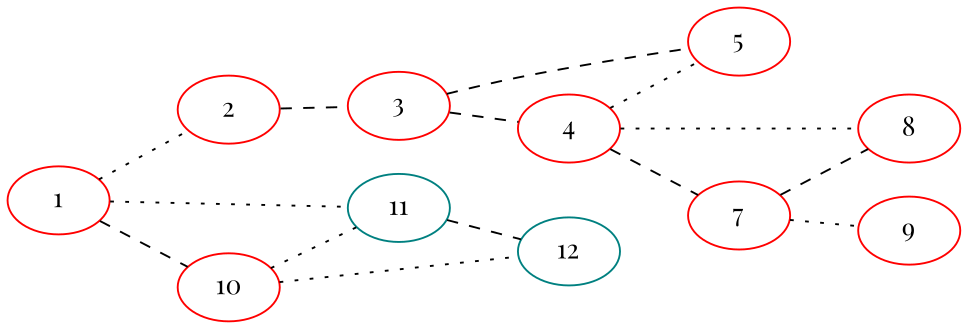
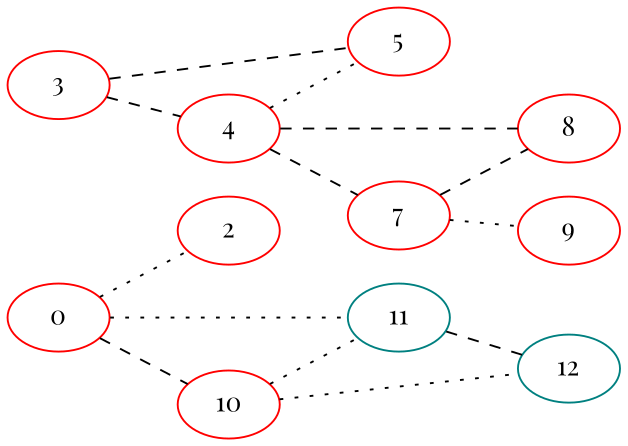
(314, 108) -> none
(739, 129) -> (399, 129)
(59, 200) -> (59, 318)
